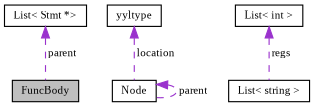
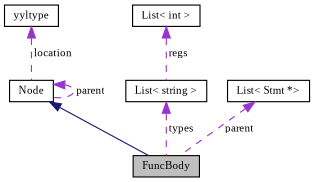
none -> (104, 131)
none -> (166, 134)
